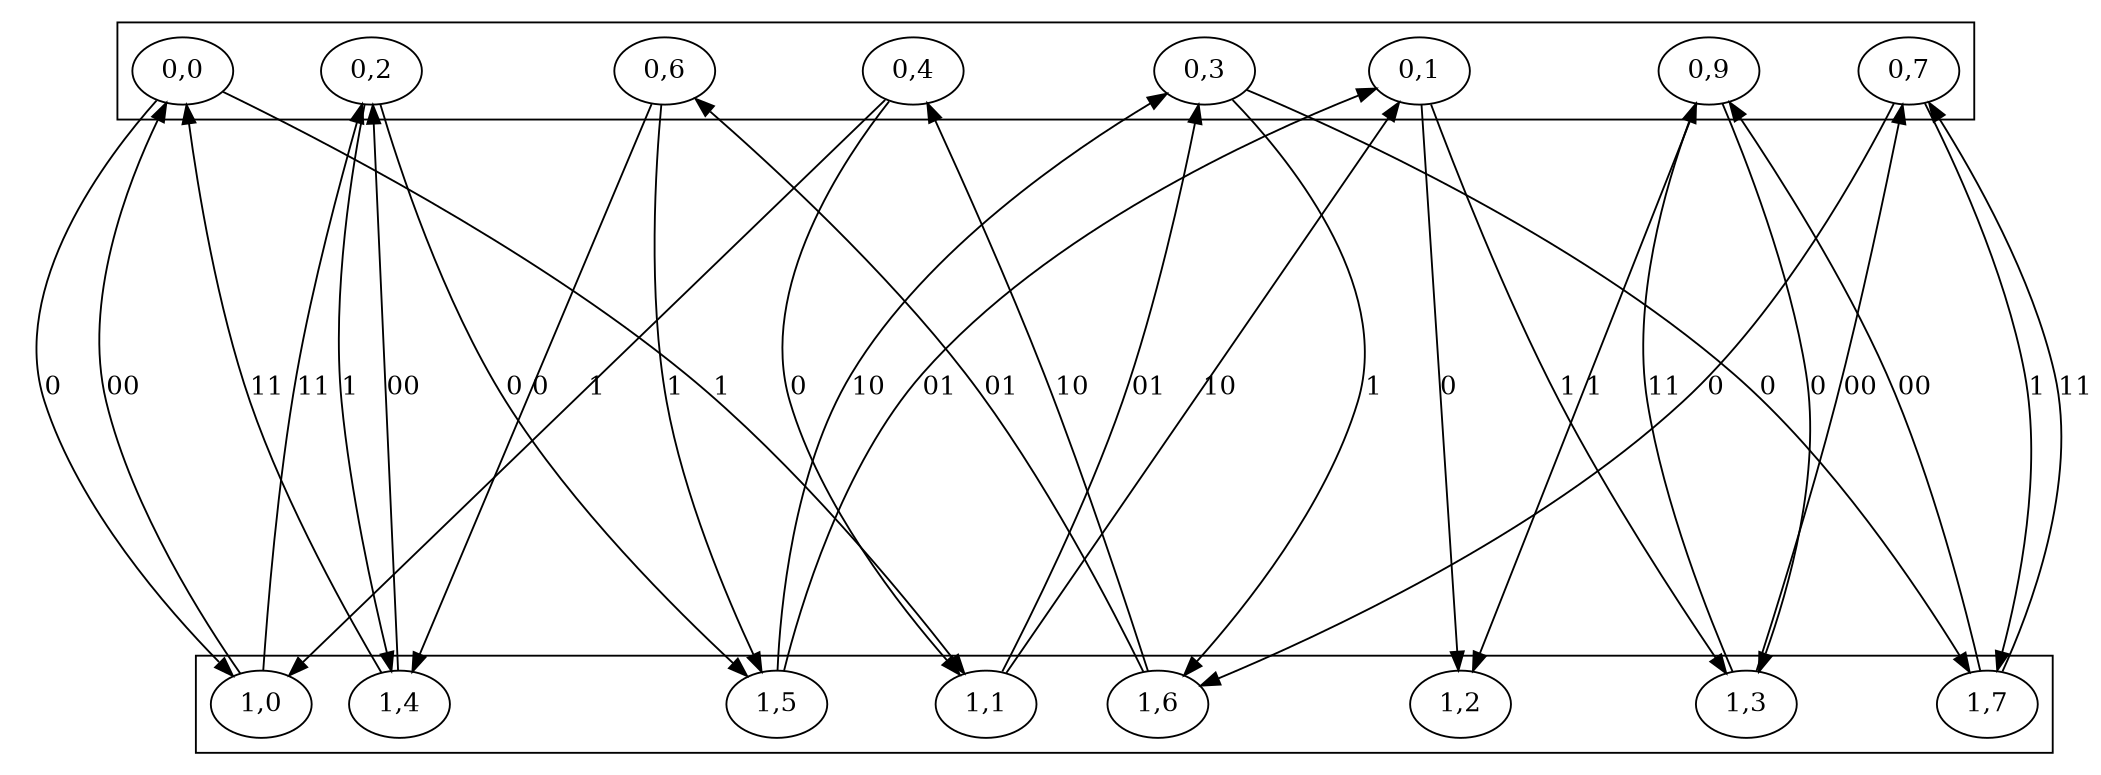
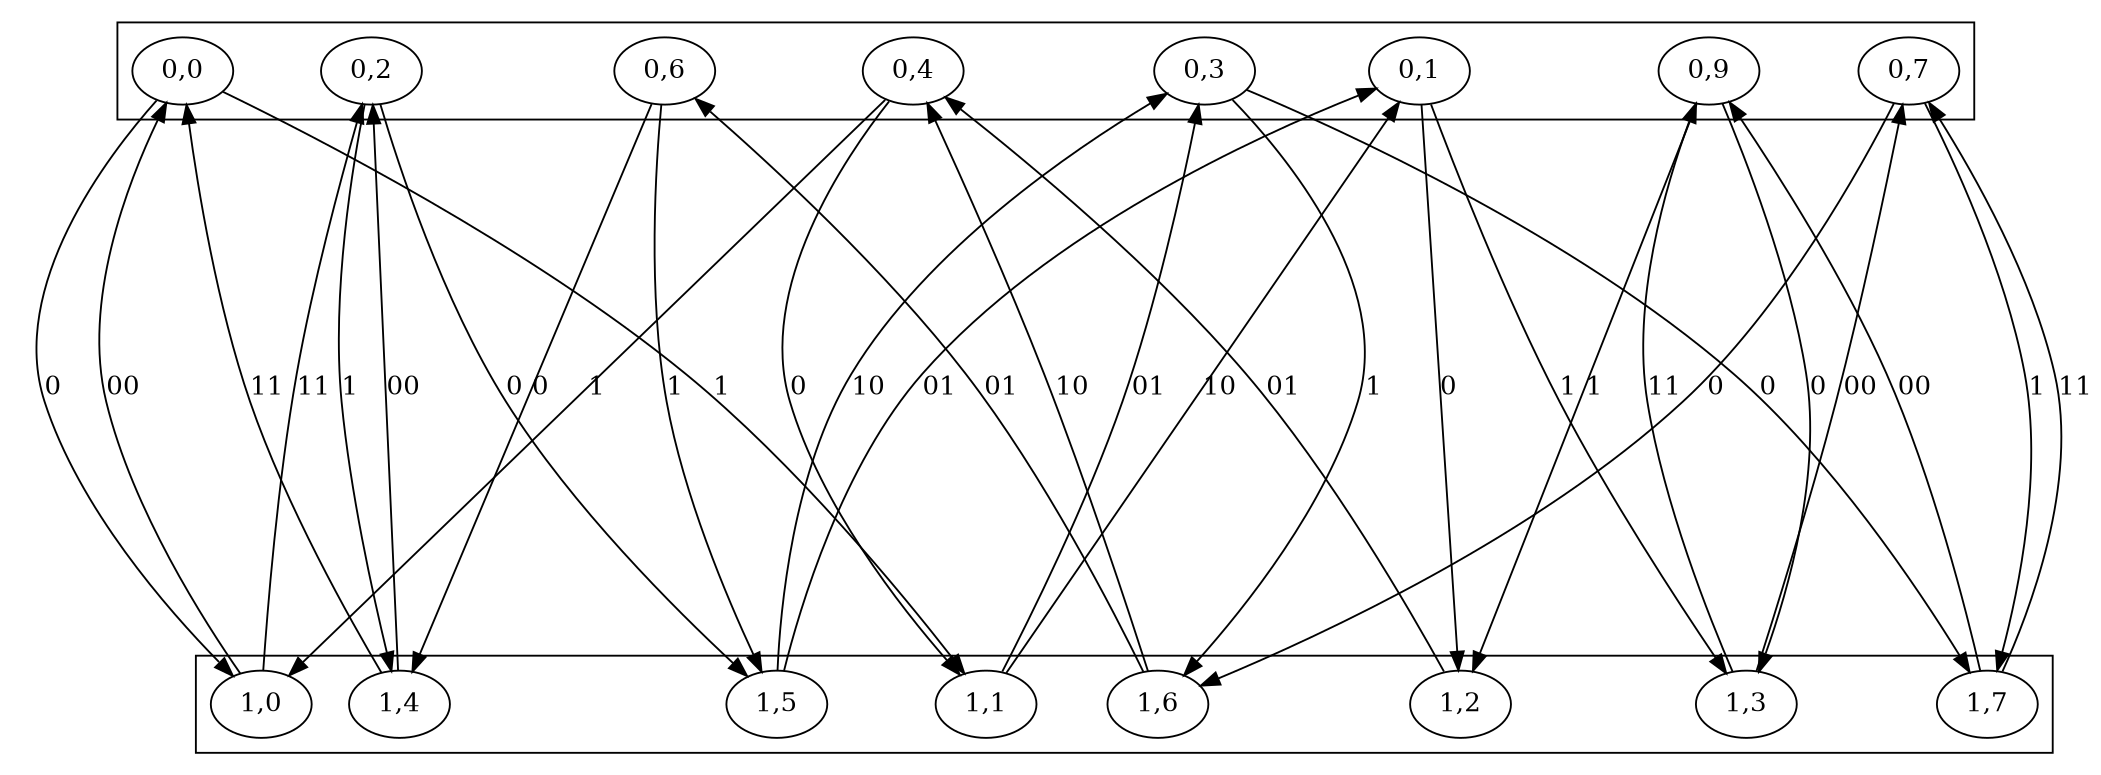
none -> (1235, 362)
